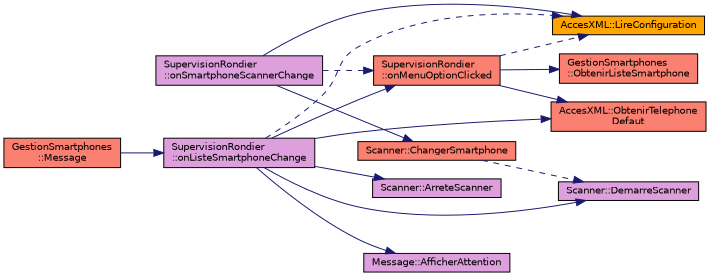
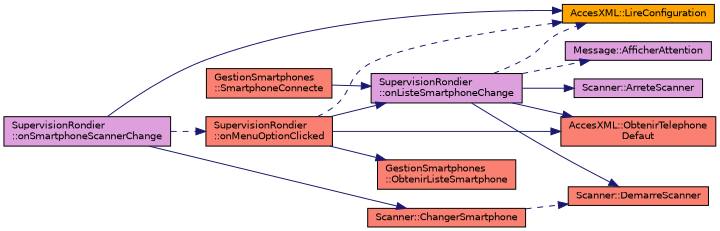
(326, 114) -> (353, 111)
(62, 153) -> (269, 83)
(629, 191) -> (638, 196)
(318, 215) -> (551, 68)
